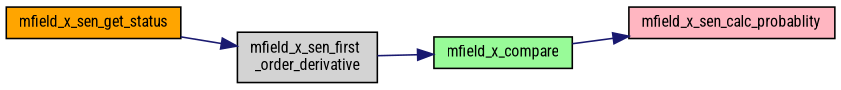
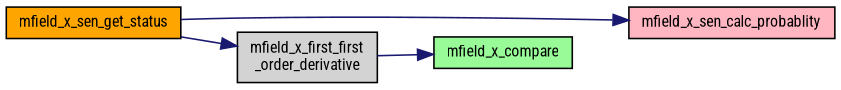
(593, 41) -> (397, 17)
(307, 57) -> (307, 57)
